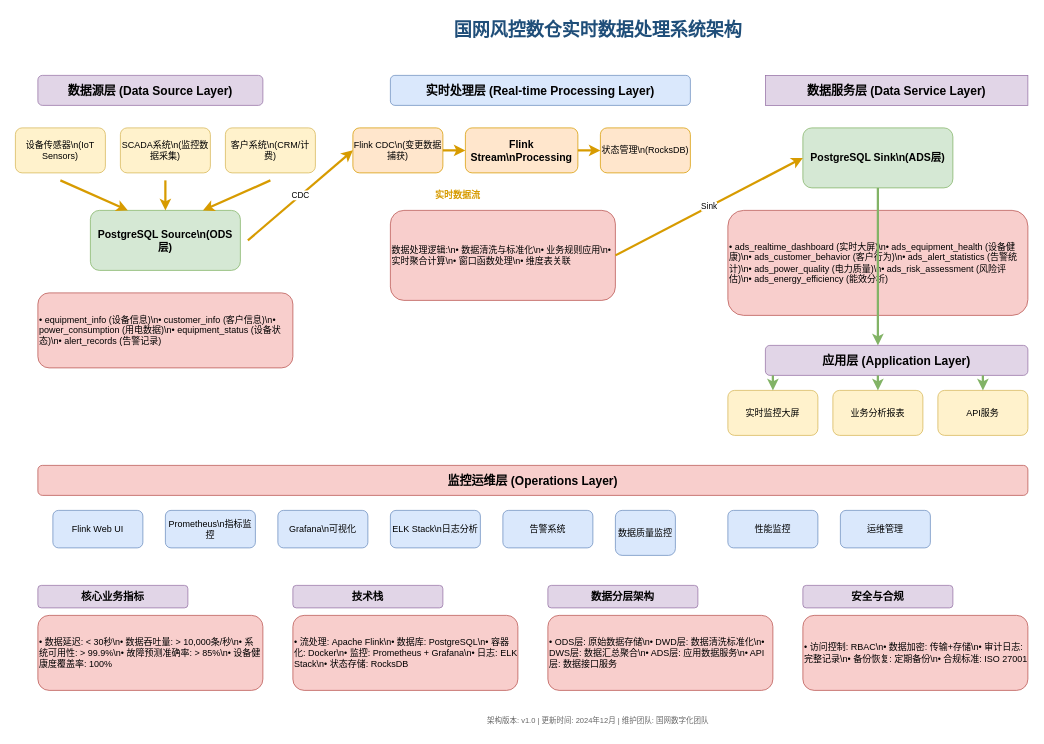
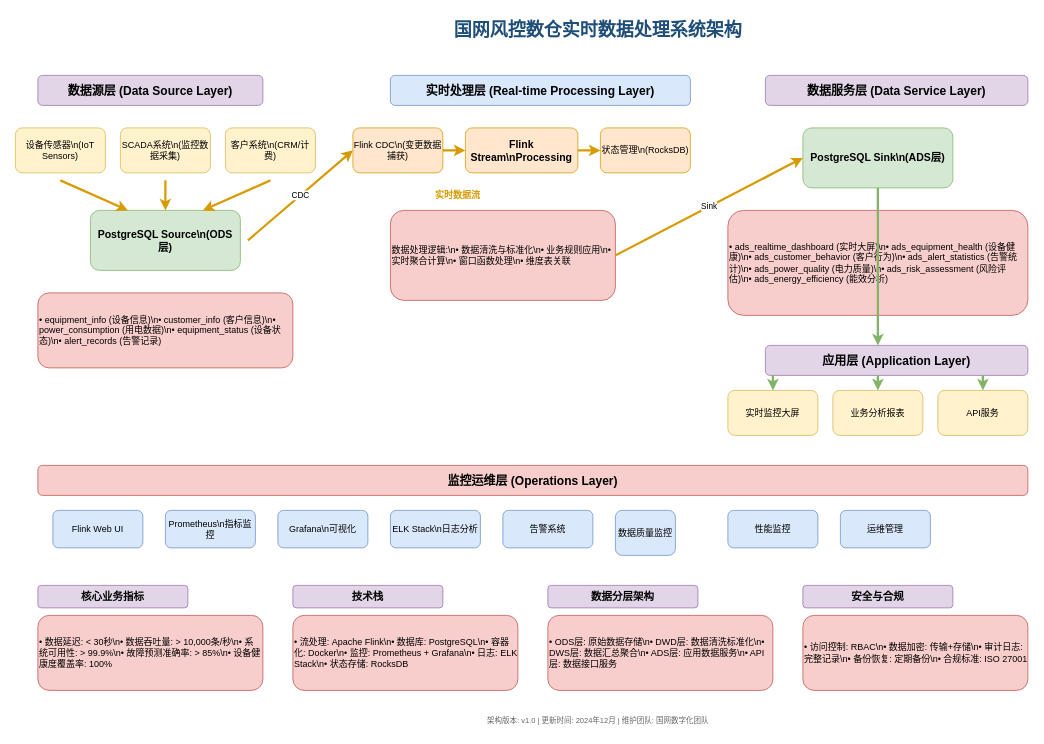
(897, 90) -> (897, 90)
